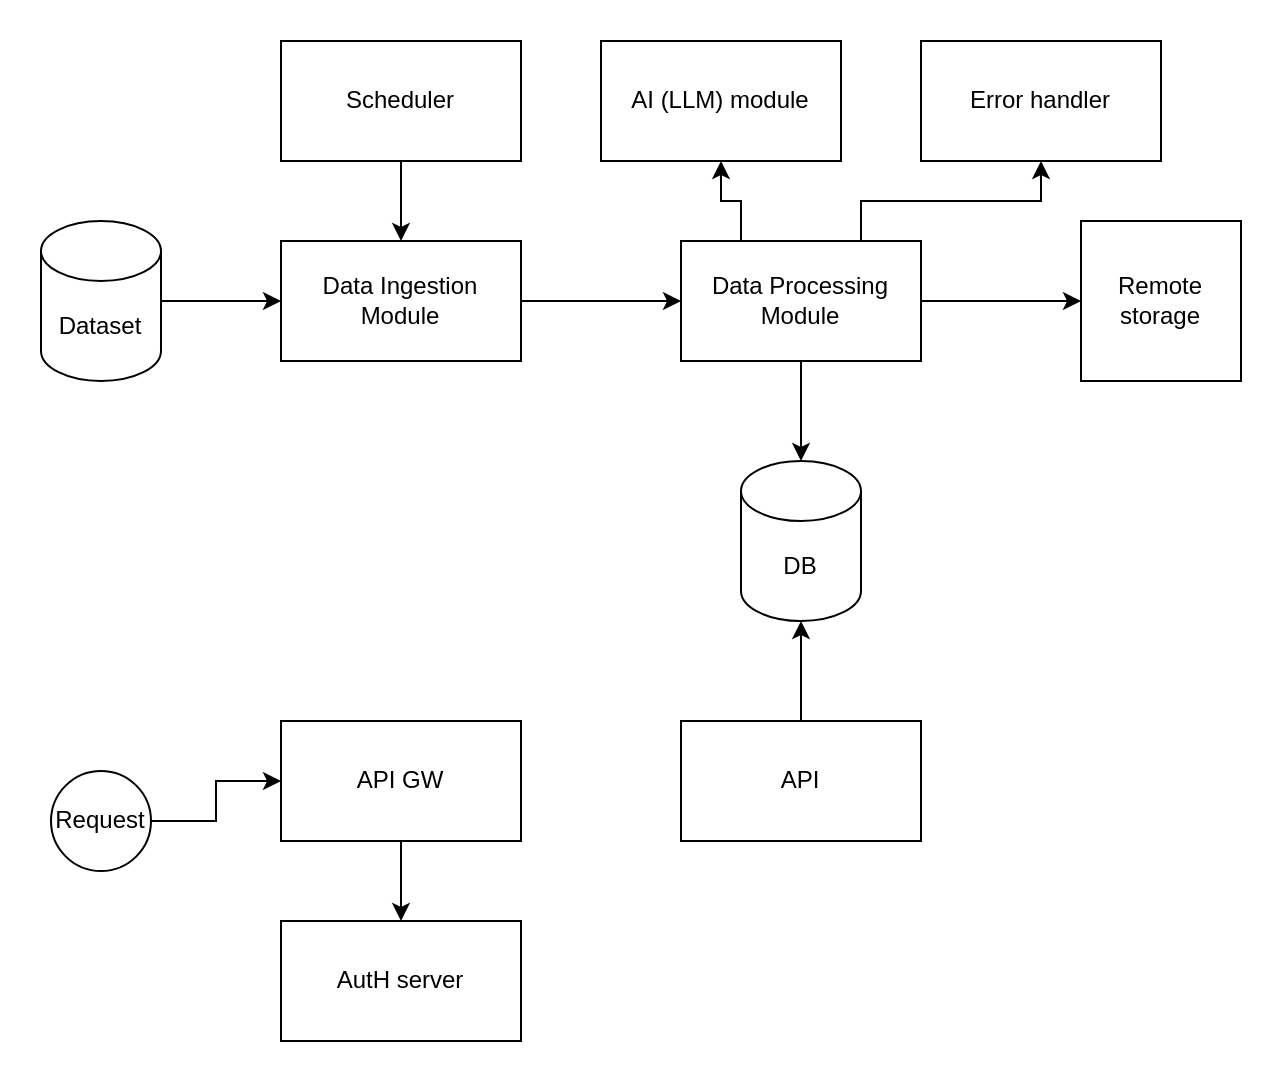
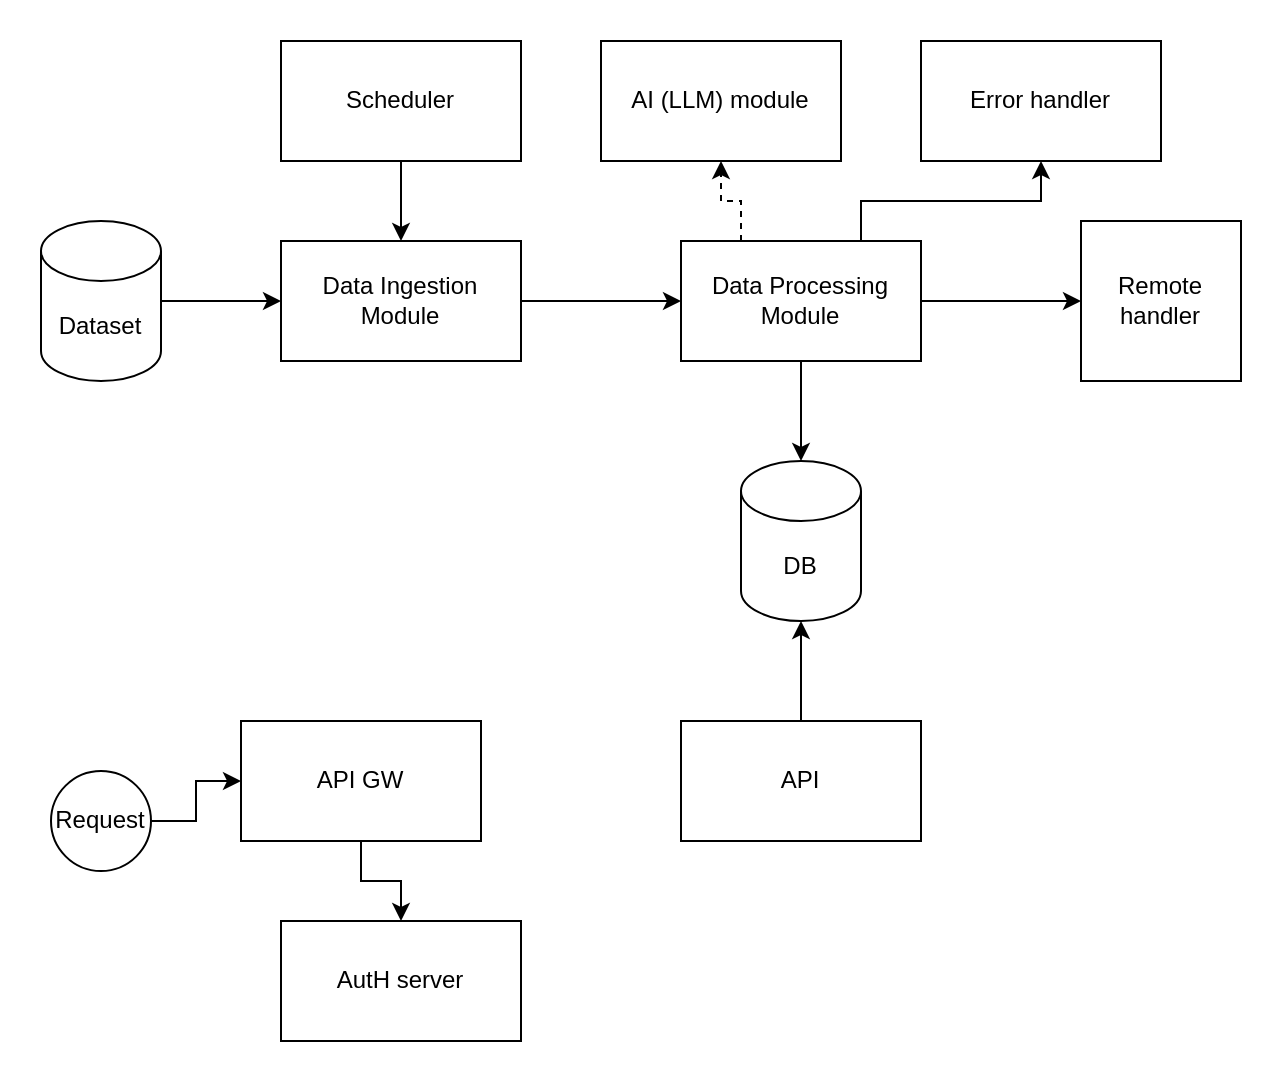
(736, 201) -> (736, 201)
(1161, 301) -> (1161, 301)
(401, 781) -> (361, 781)
